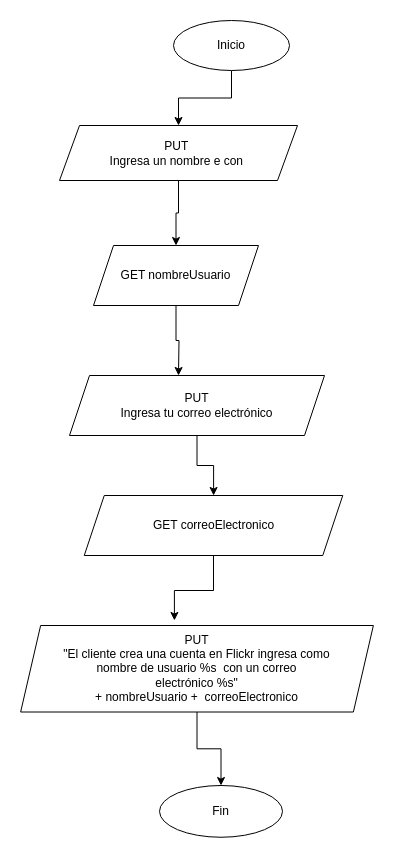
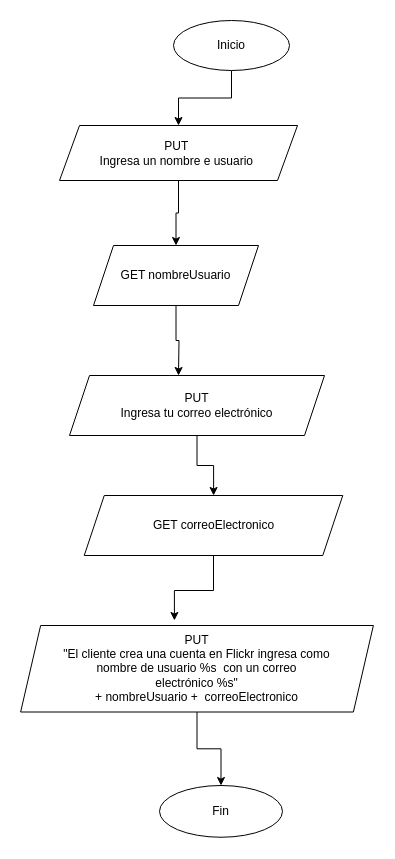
(179, 154) -> (179, 154)
